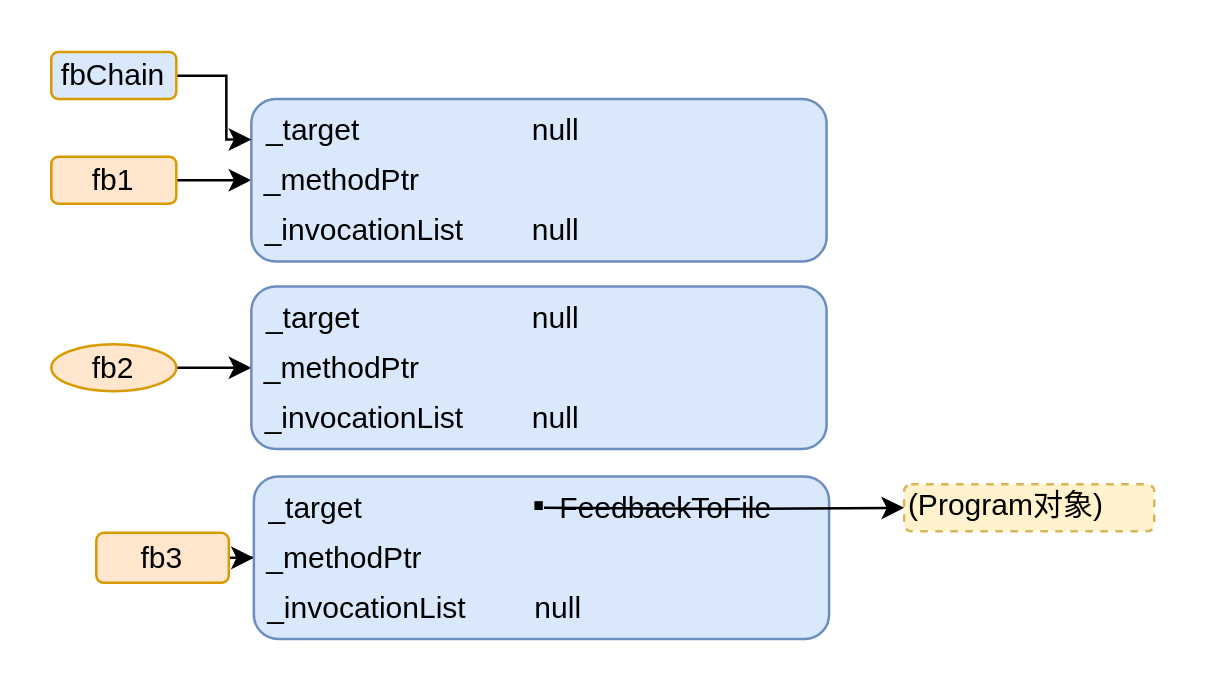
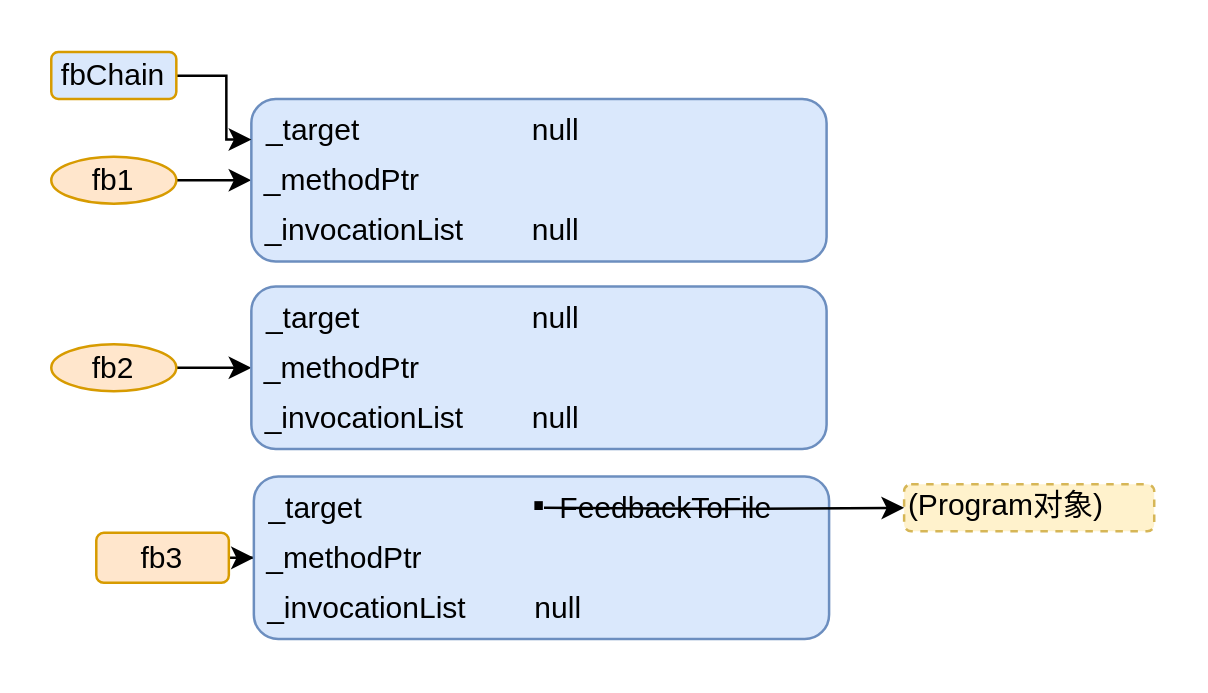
(114, 180) -> (114, 180)
